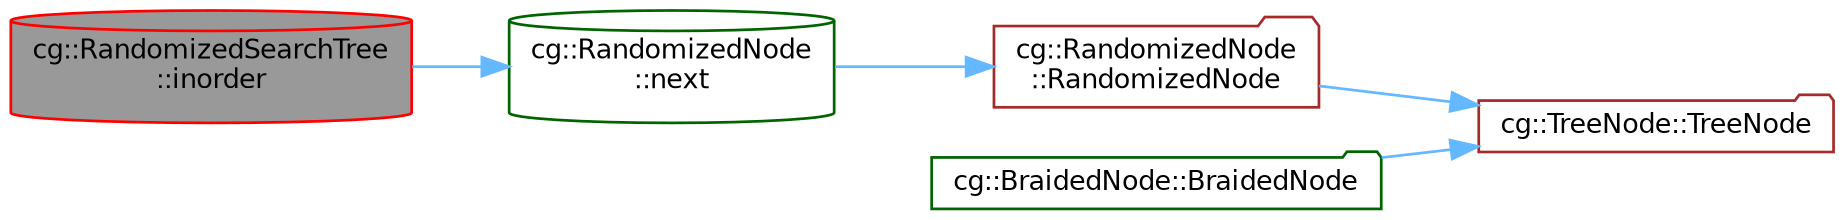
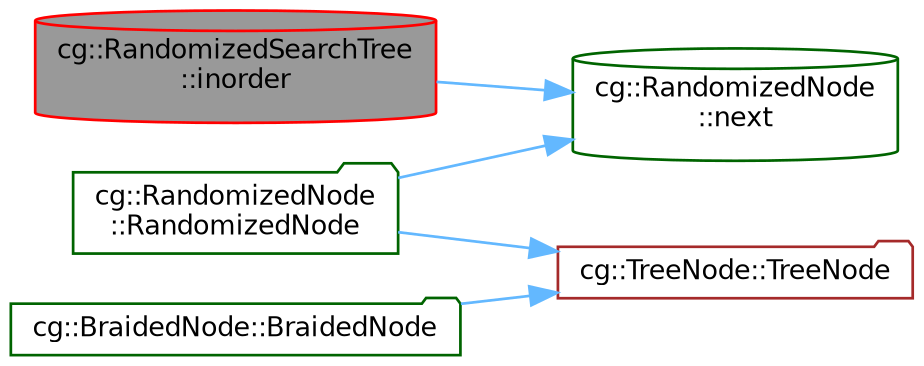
(900, 67) -> (472, 162)
(1156, 67) -> (236, 213)
